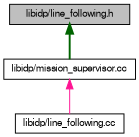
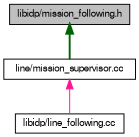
(70, 14) -> (70, 14)
(70, 69) -> (70, 69)
